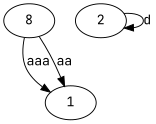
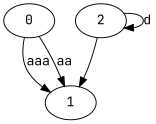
(29, 21) -> (29, 21)
none -> (91, 58)
